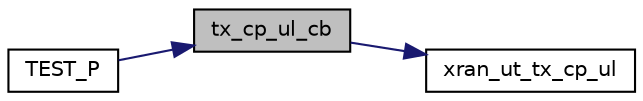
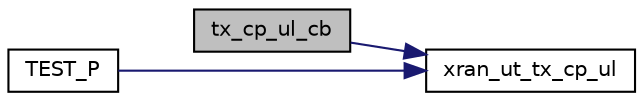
(146, 55) -> (261, 71)
